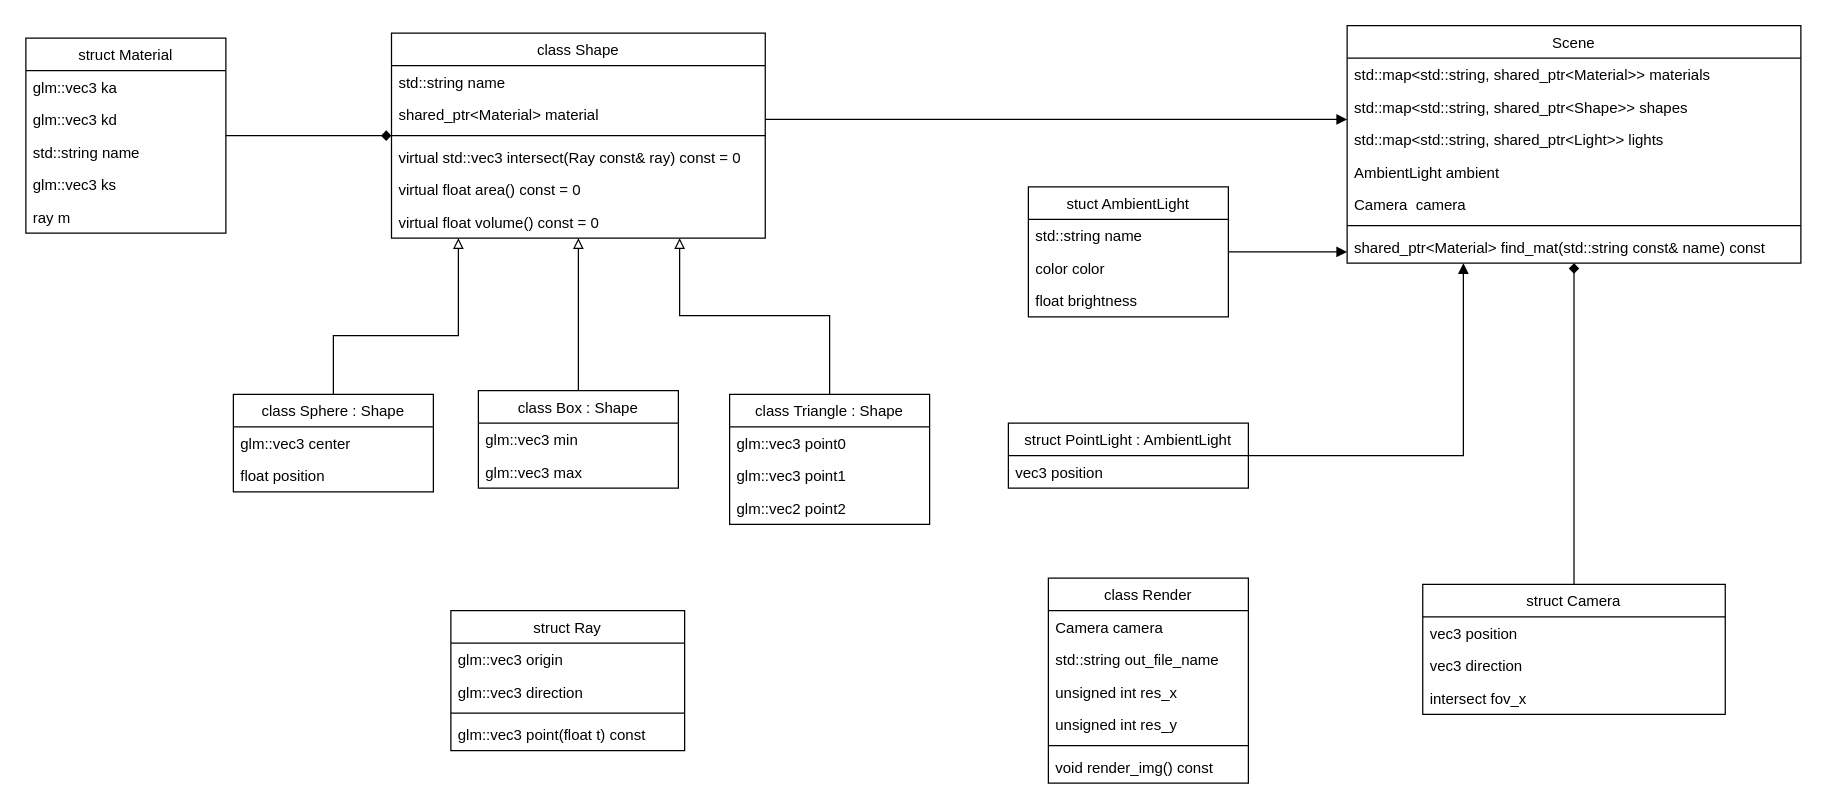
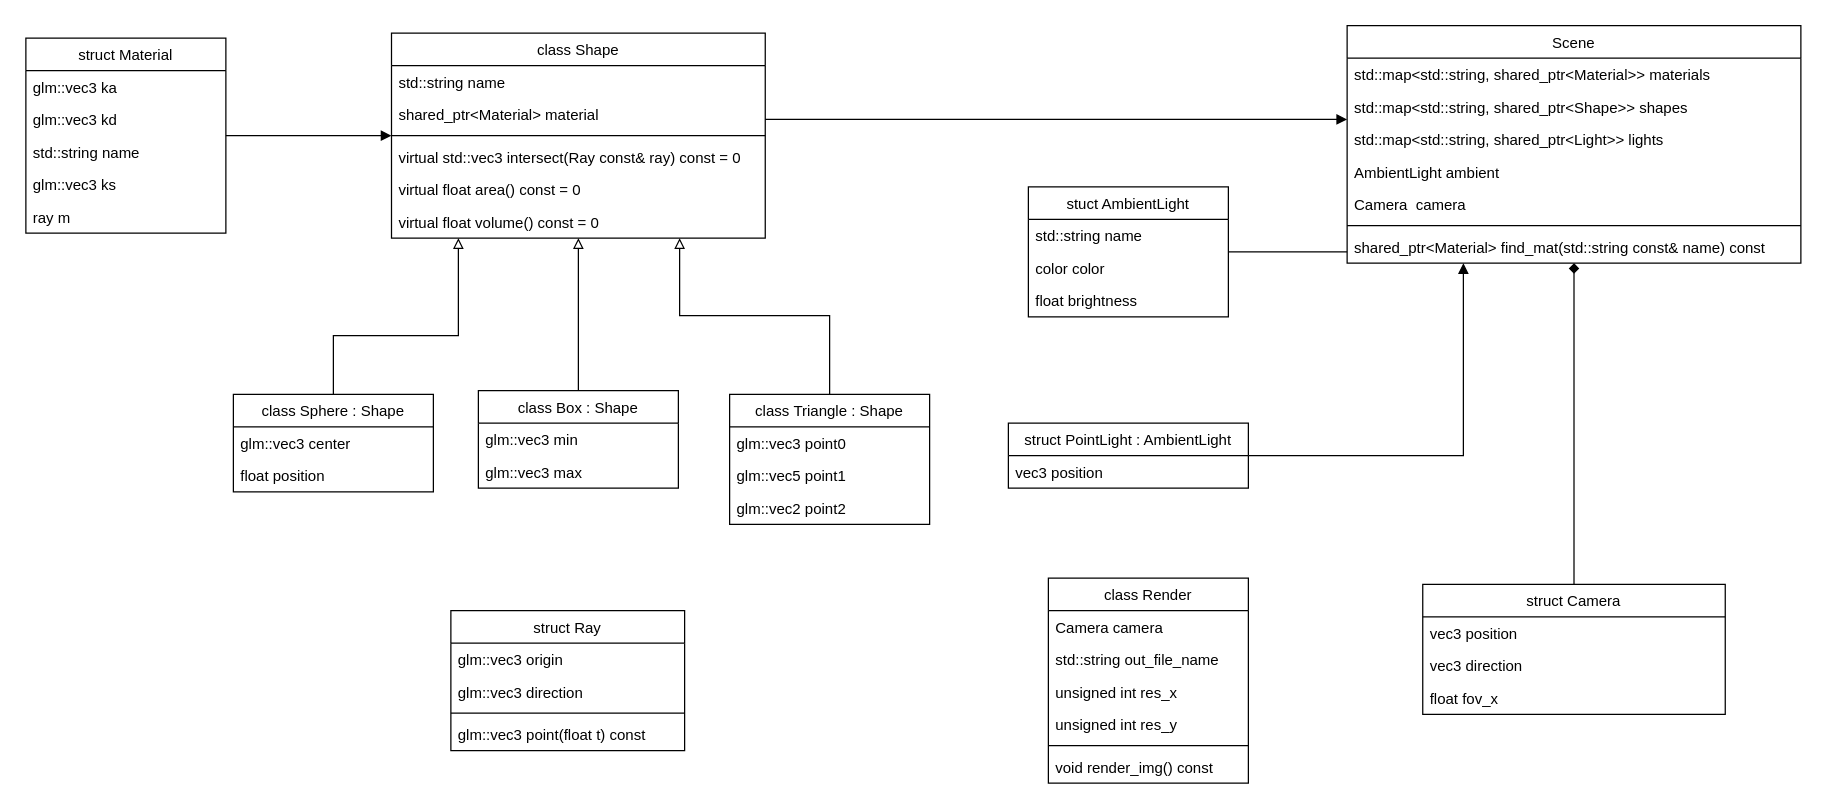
(380, 136) -> (380, 136)
(1335, 252) -> (1339, 252)
(794, 476) -> (794, 476)
(1488, 699) -> (1472, 699)
